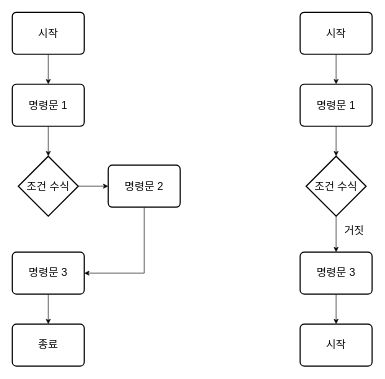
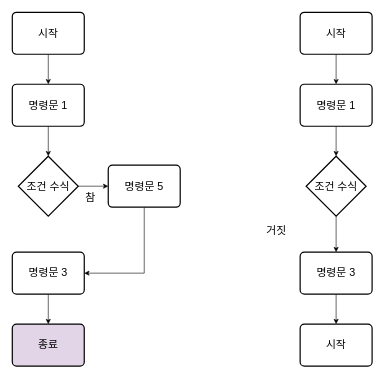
(144, 186) -> (144, 186)
none -> (90, 198)
(354, 231) -> (276, 231)
(48, 345) -> (48, 345)
